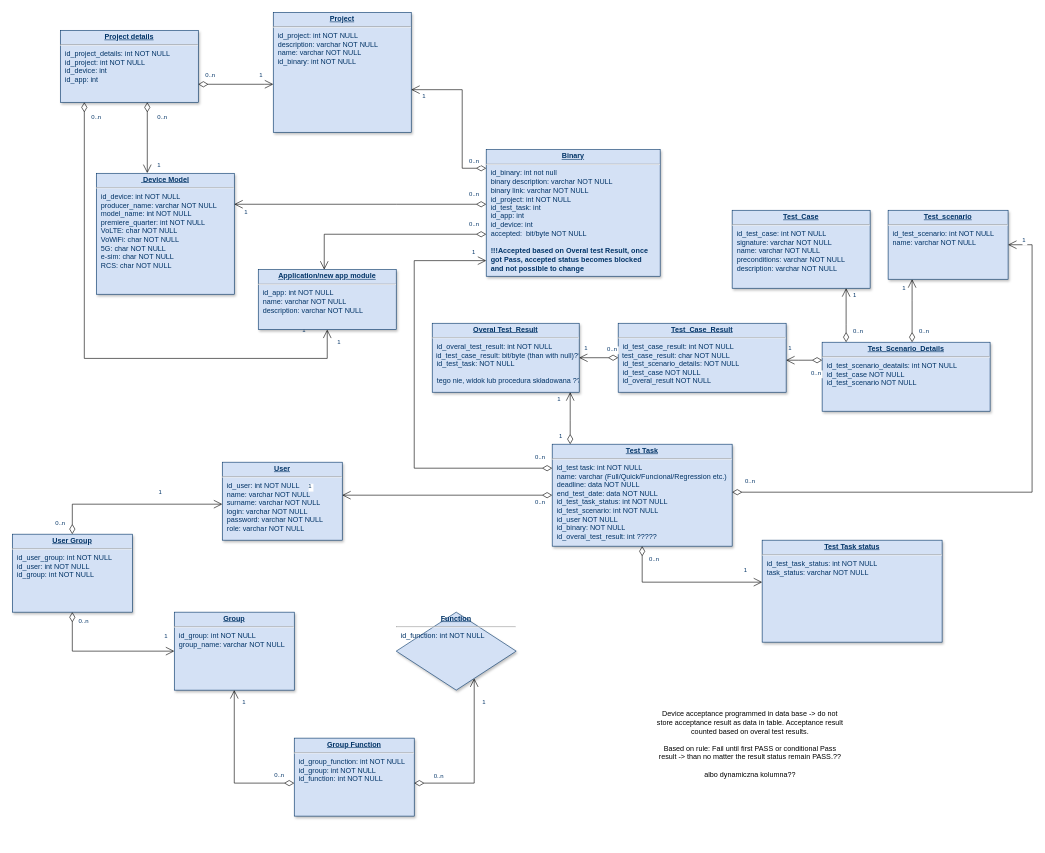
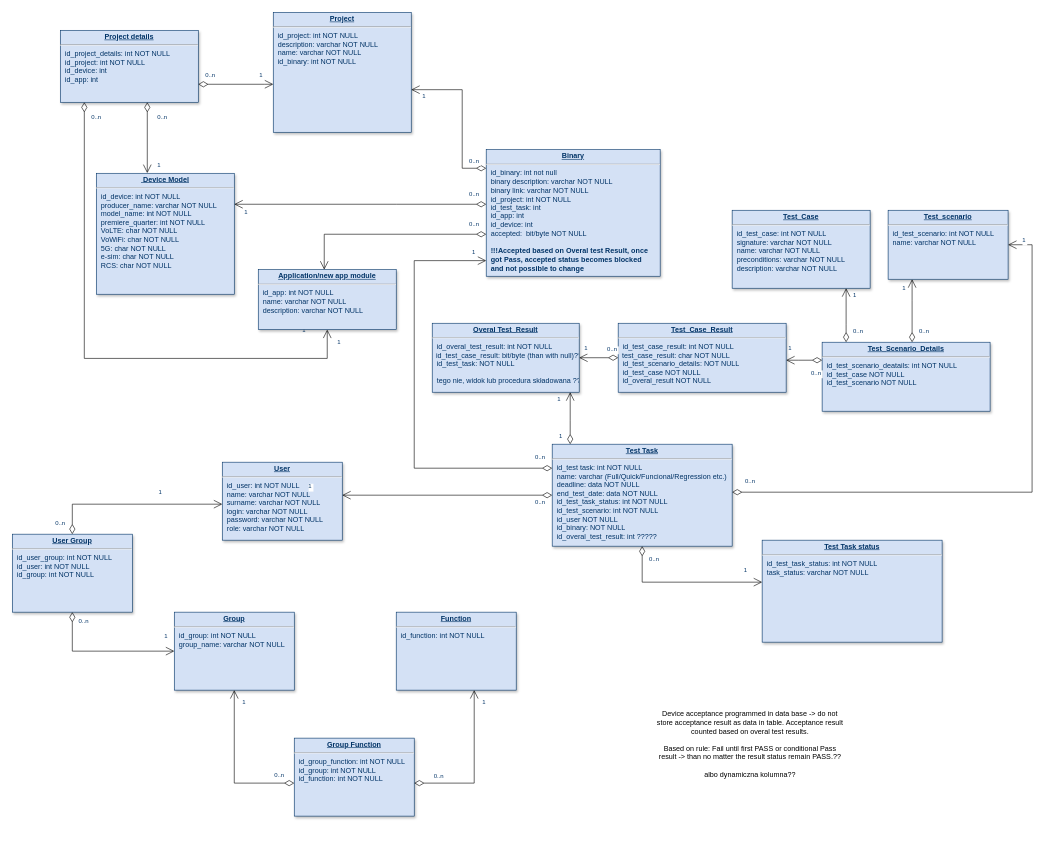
(456, 651) -> (456, 651)
